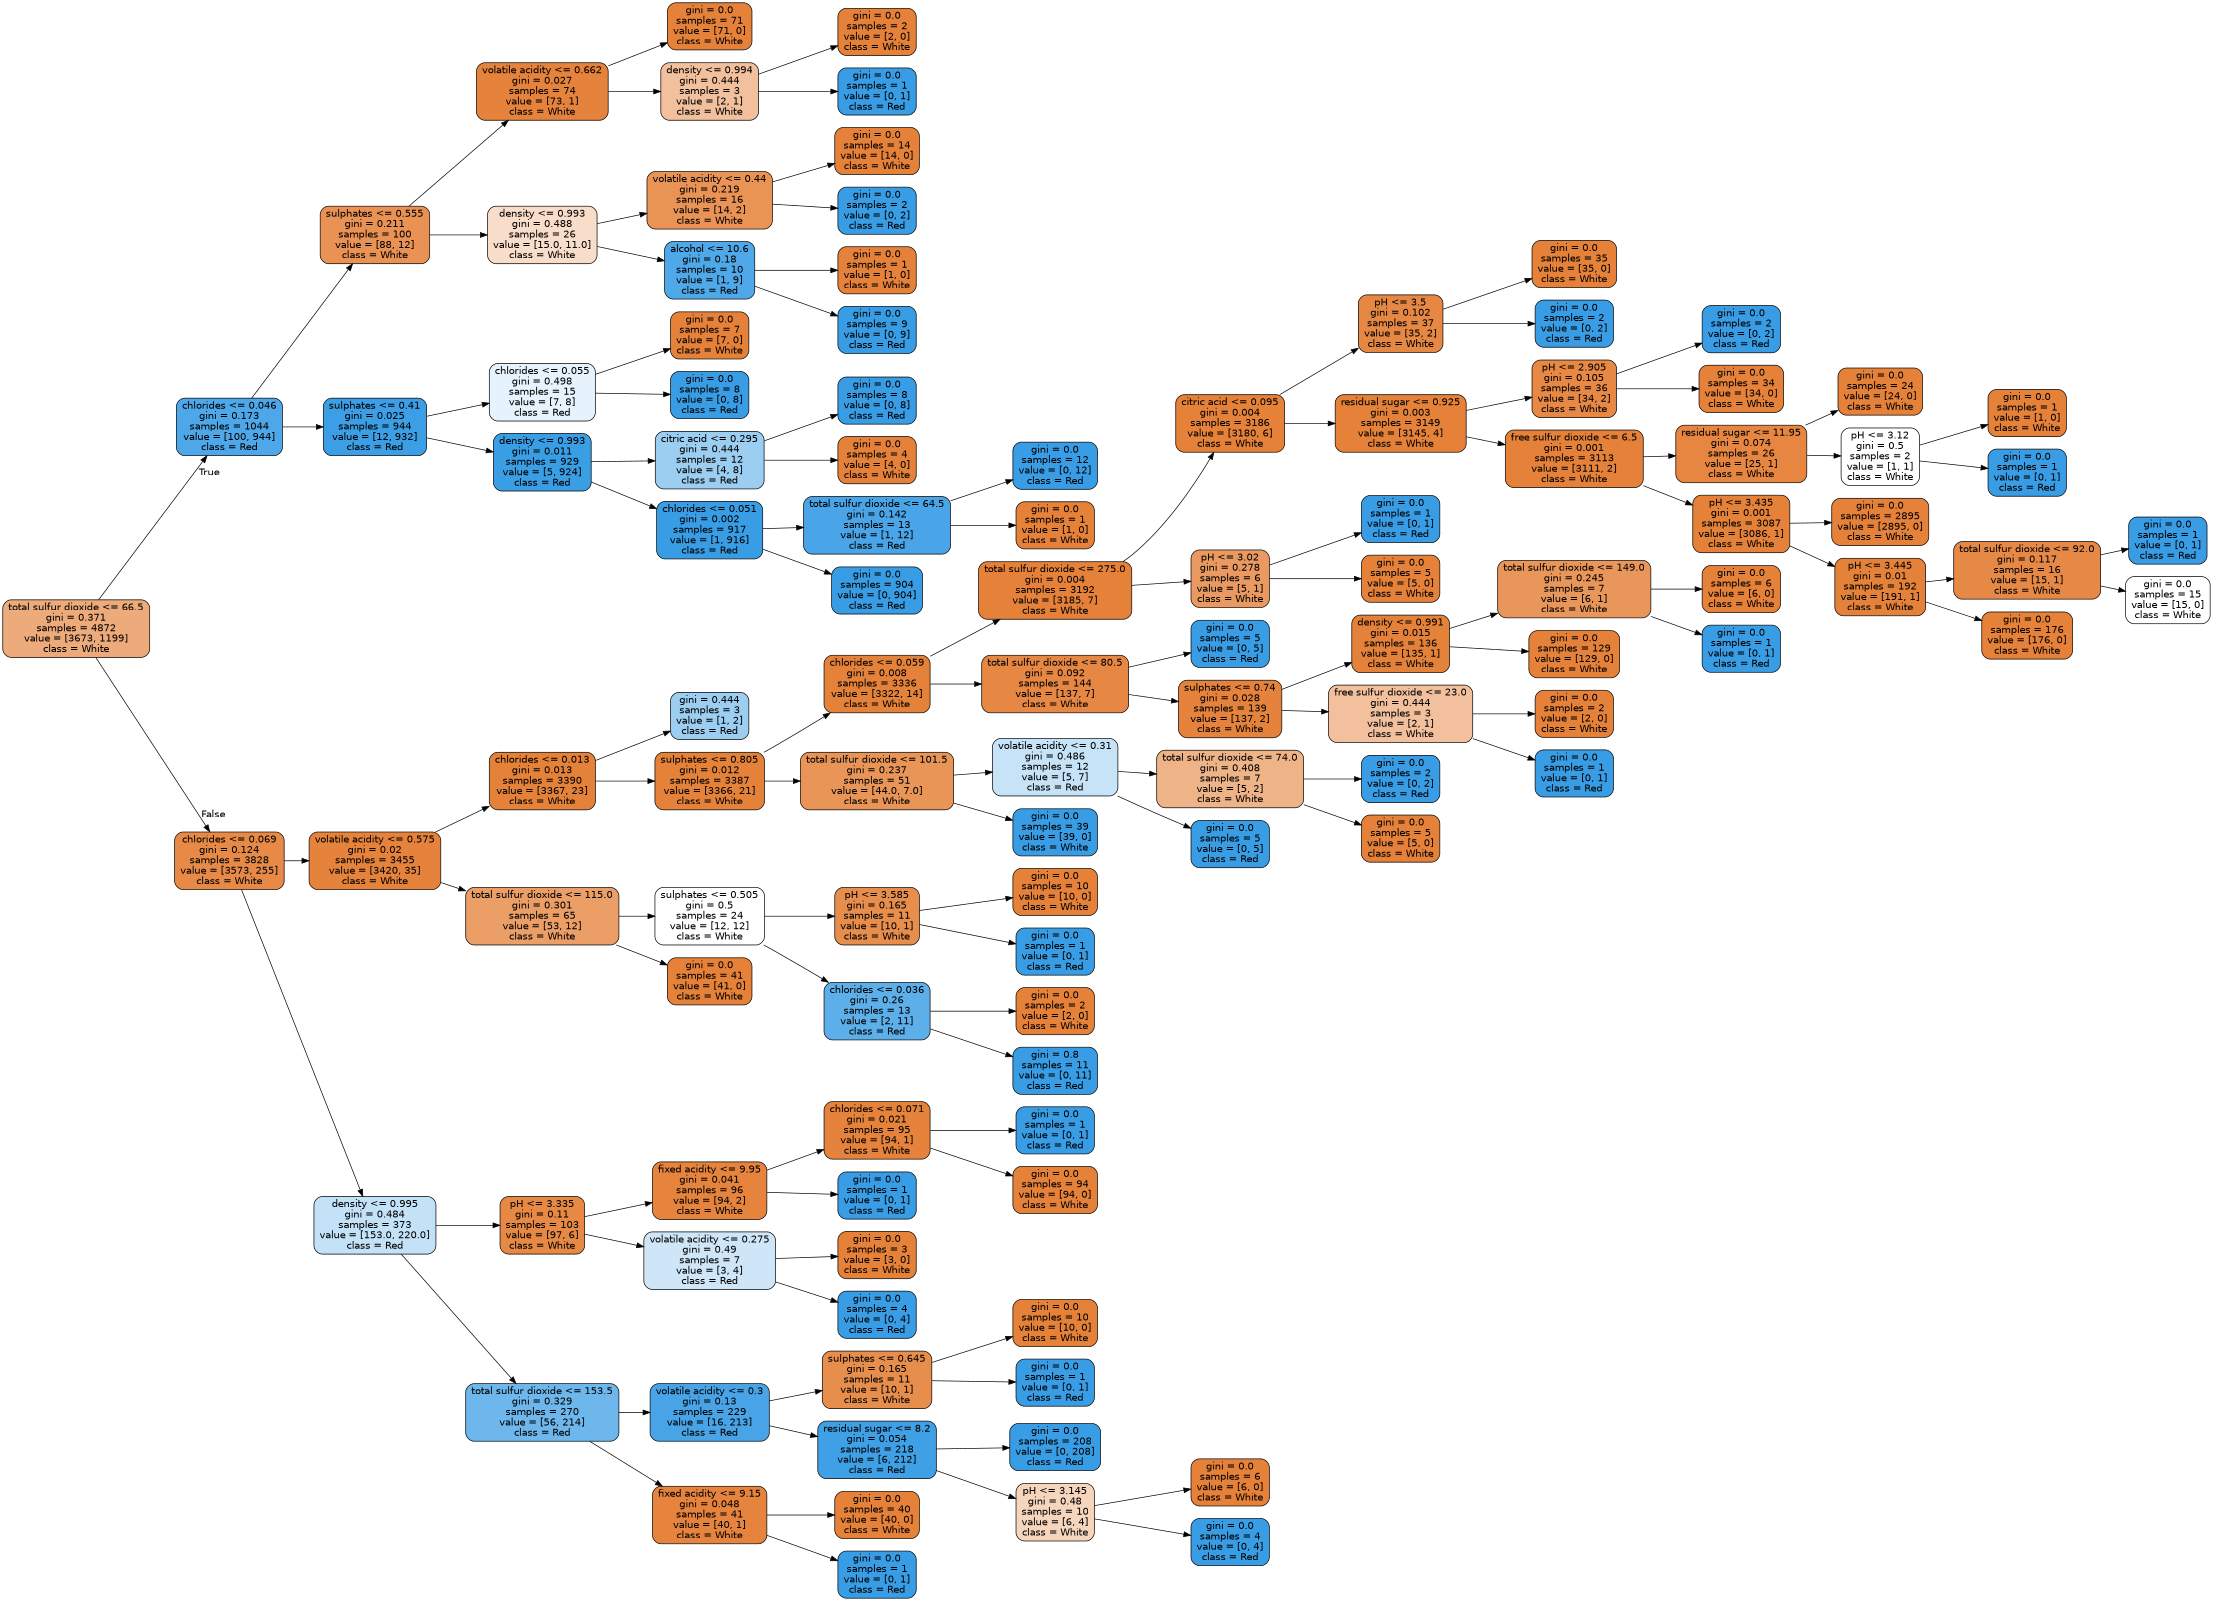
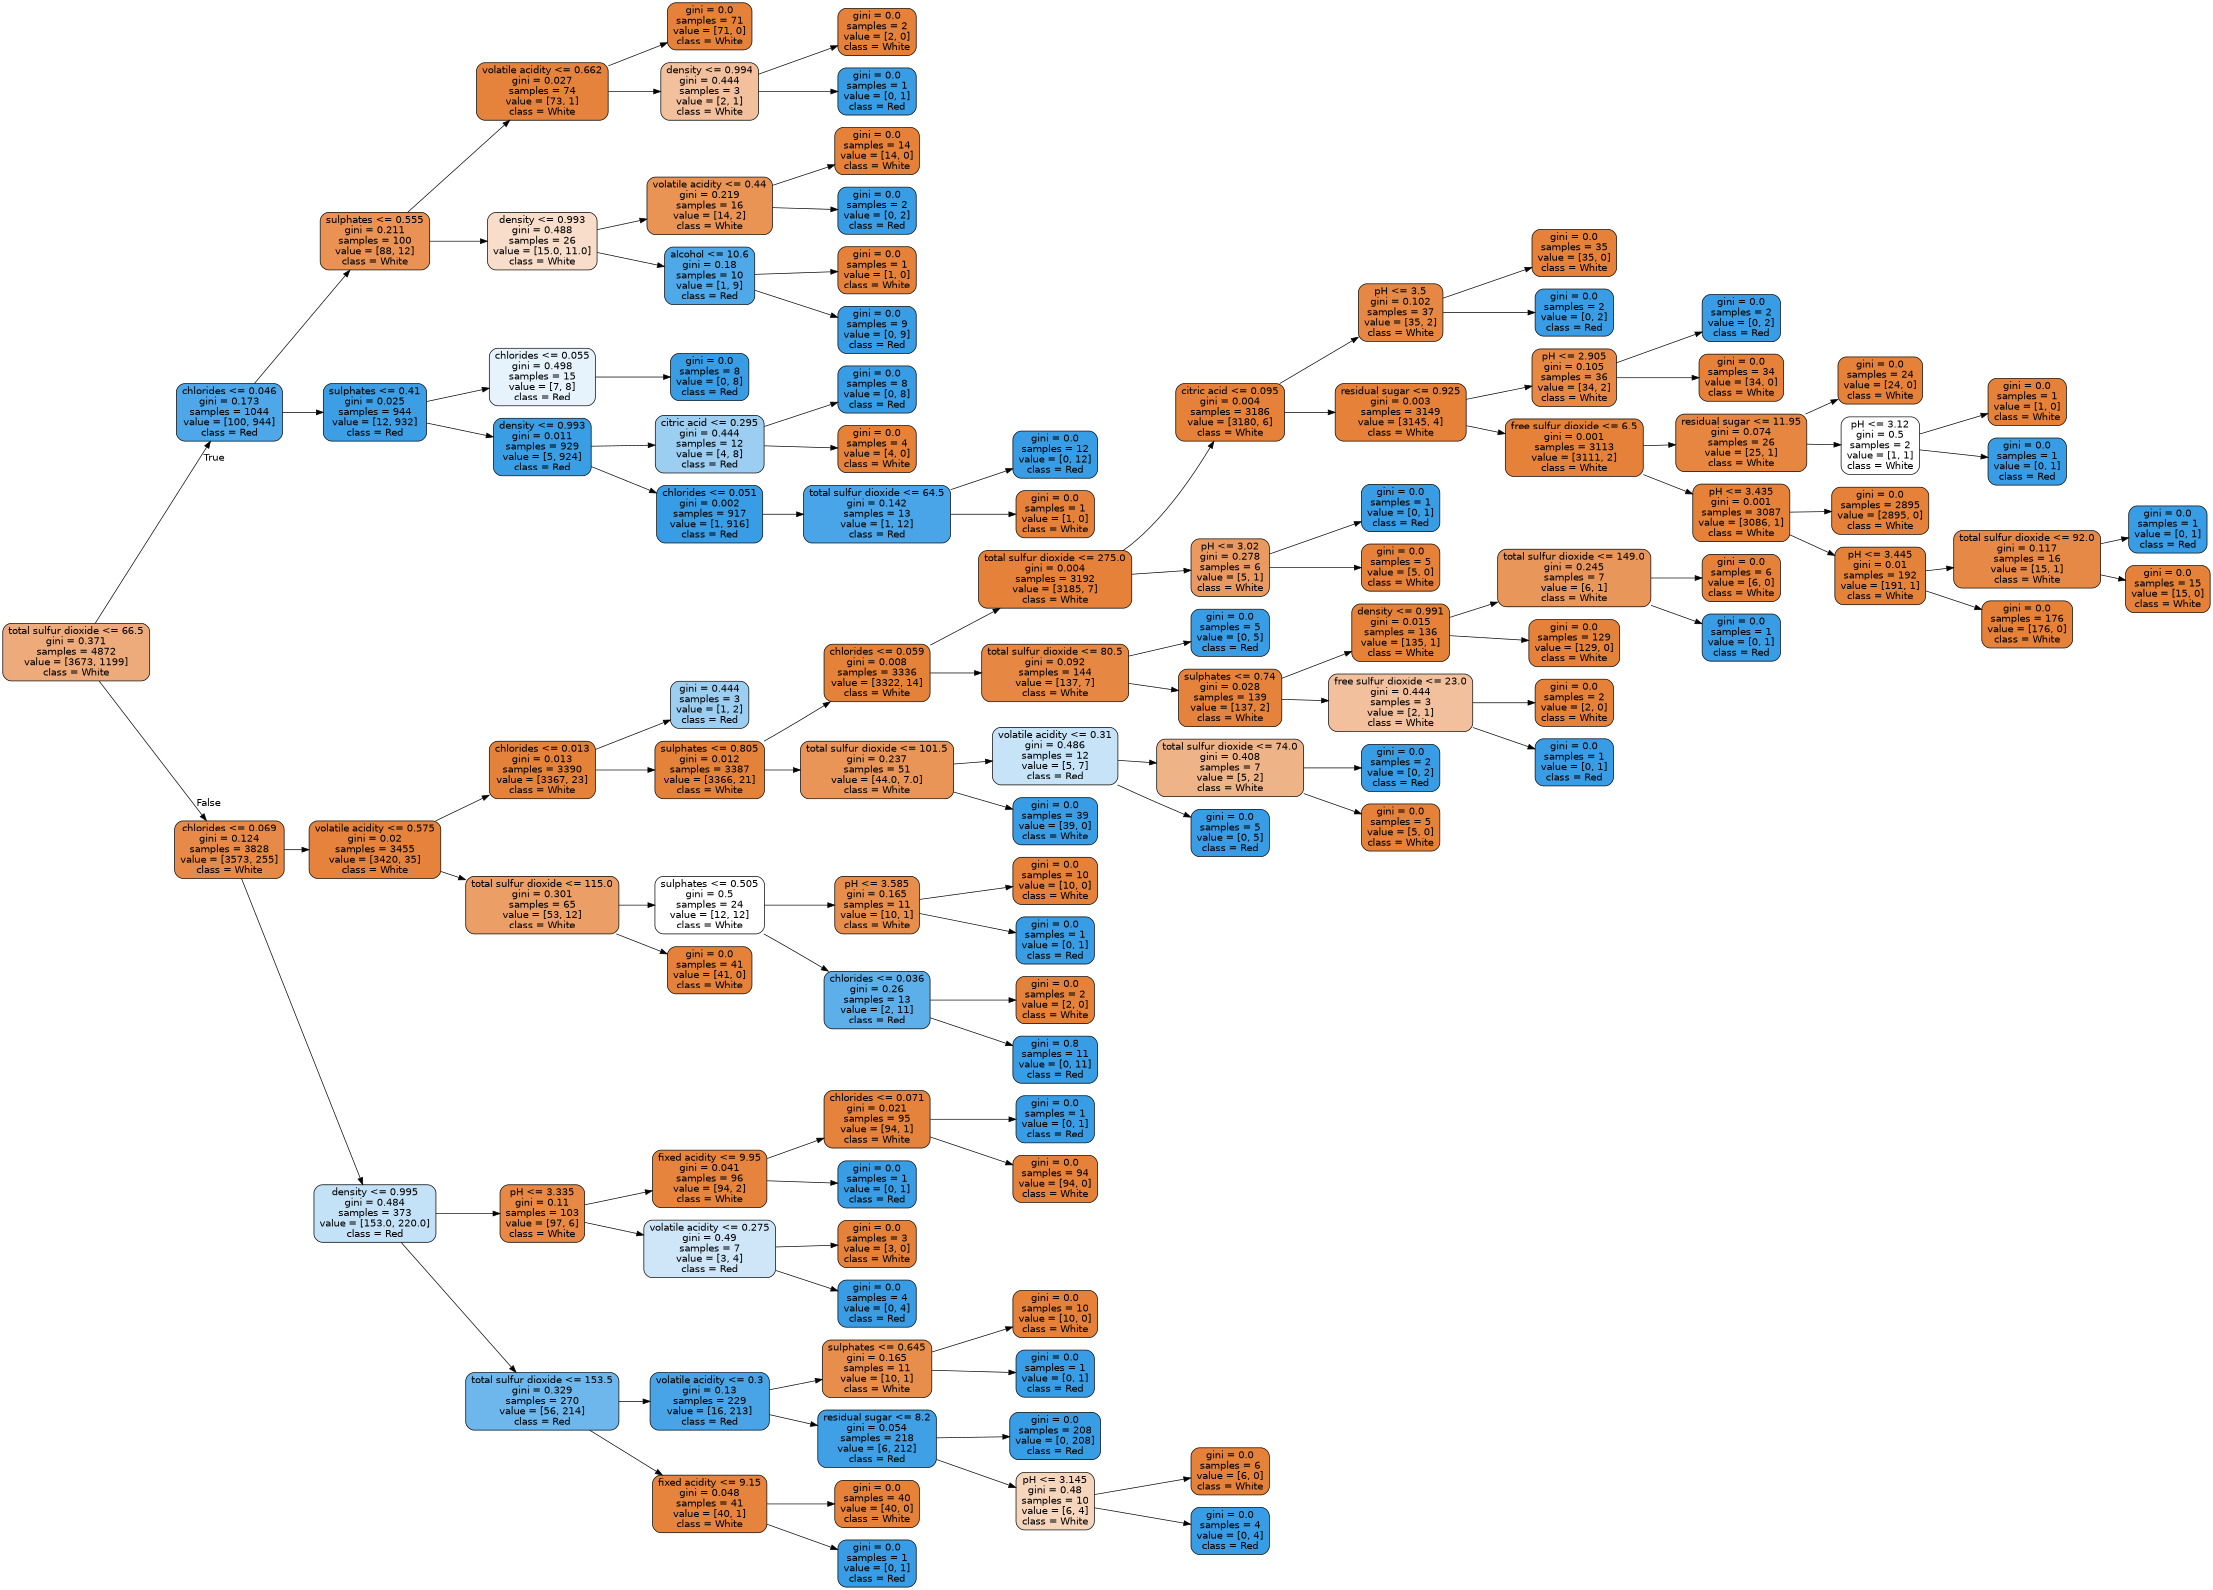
(710, 335) -> none
(877, 590) -> none
(2168, 600) -> (2168, 589)
